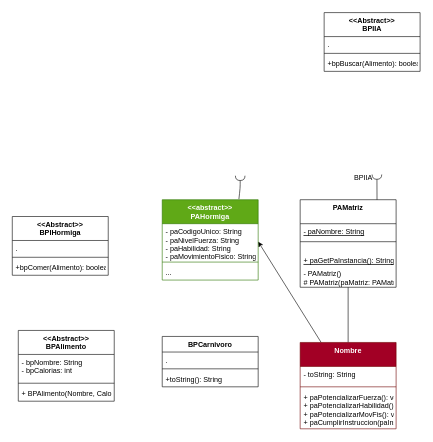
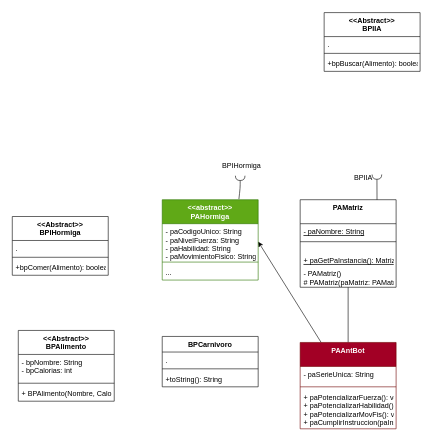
none -> (242, 165)
(355, 260) -> (355, 260)
(348, 350) -> (348, 350)
(335, 374) -> (342, 374)
